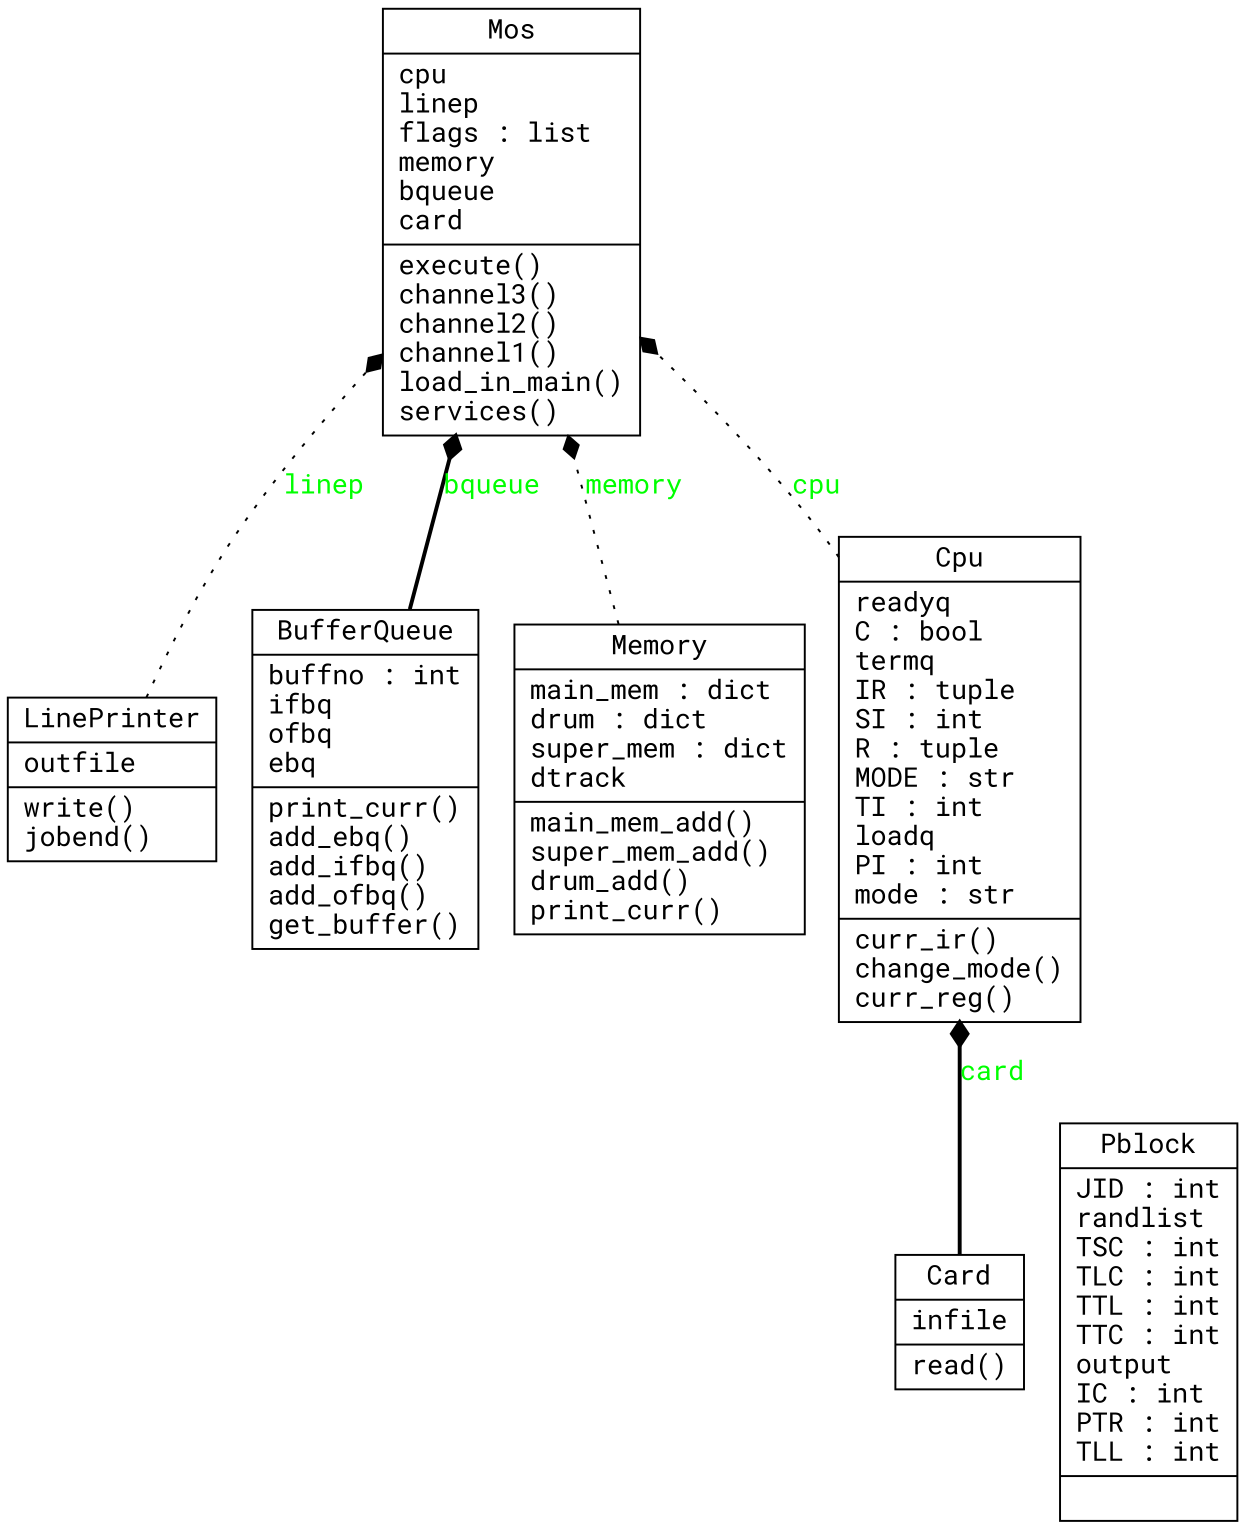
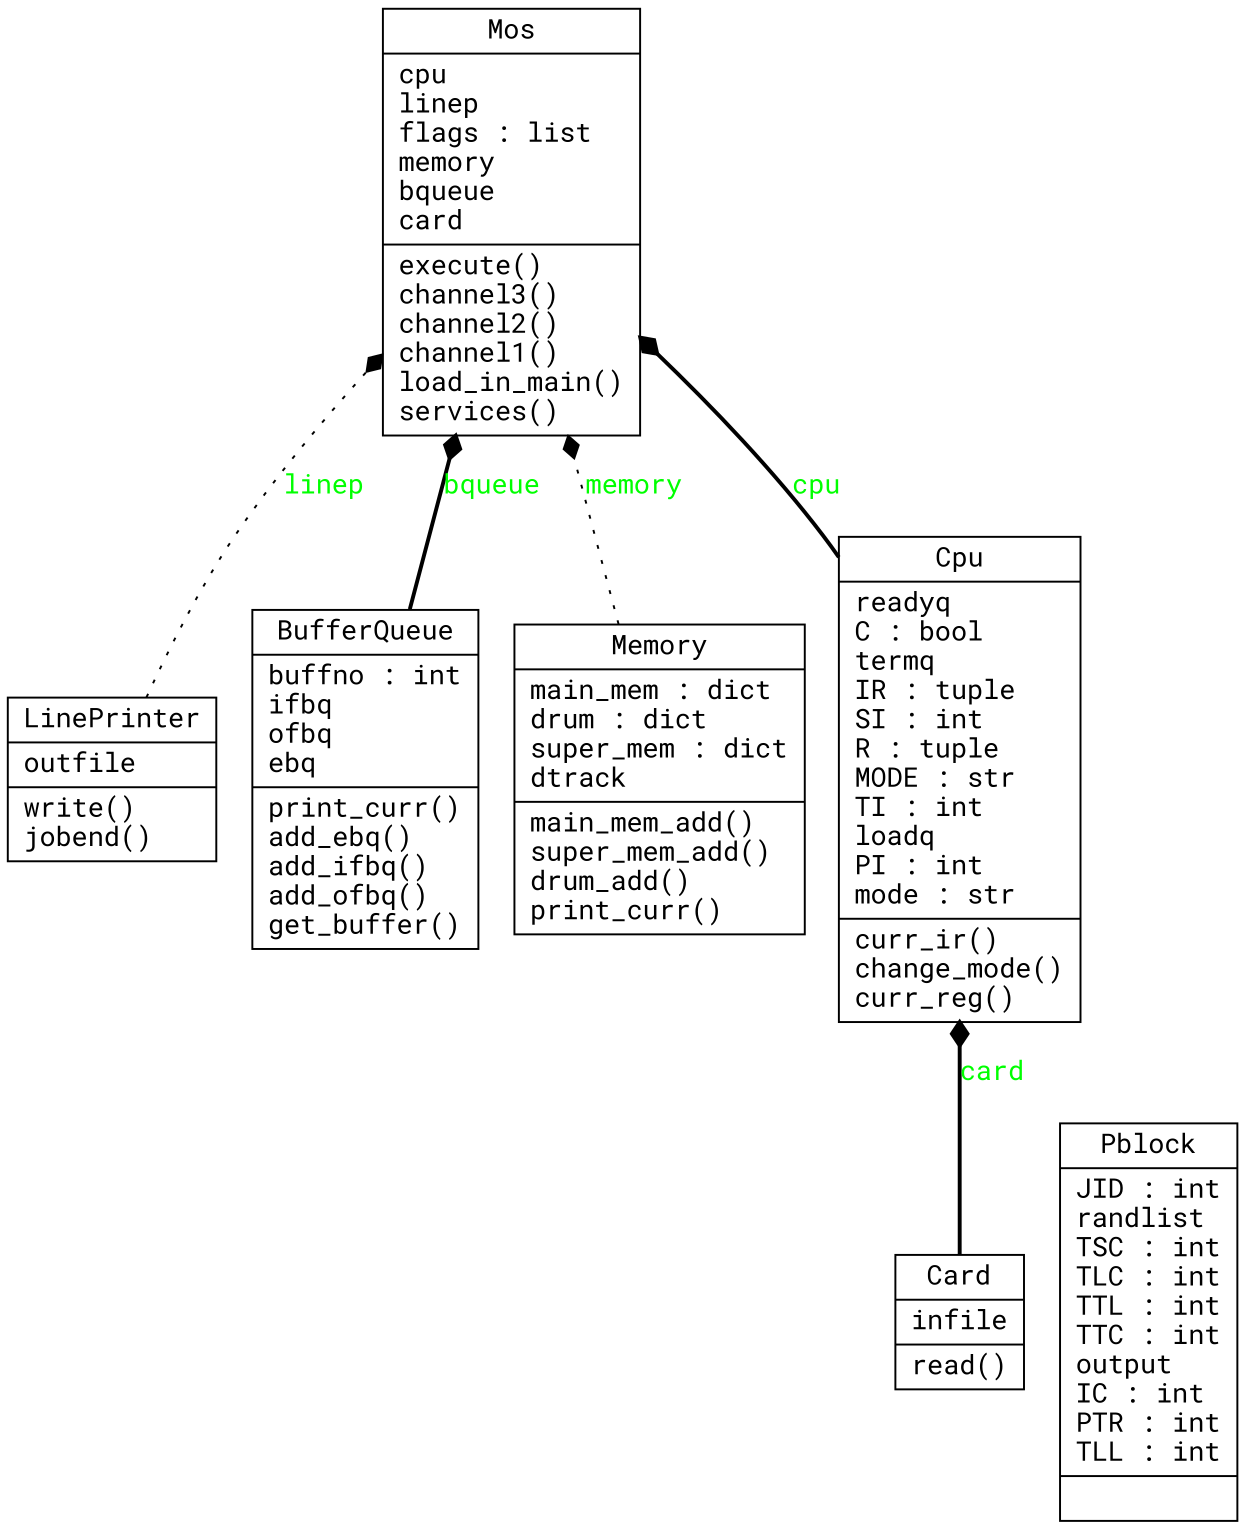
(753, 452) -> (753, 452)
